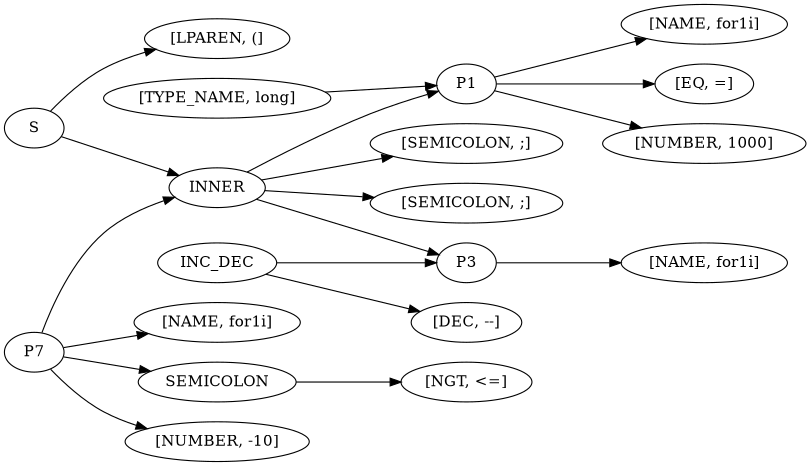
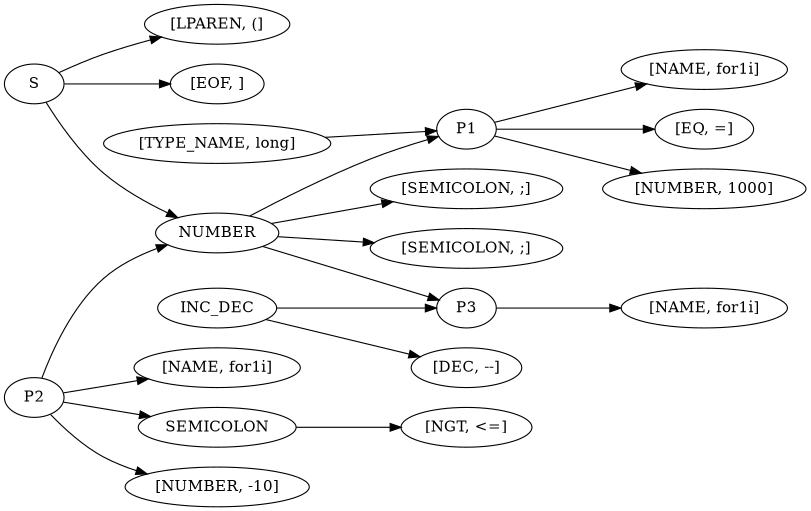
none -> (217, 84)
(217, 188) -> (217, 233)
(34, 352) -> (34, 398)
